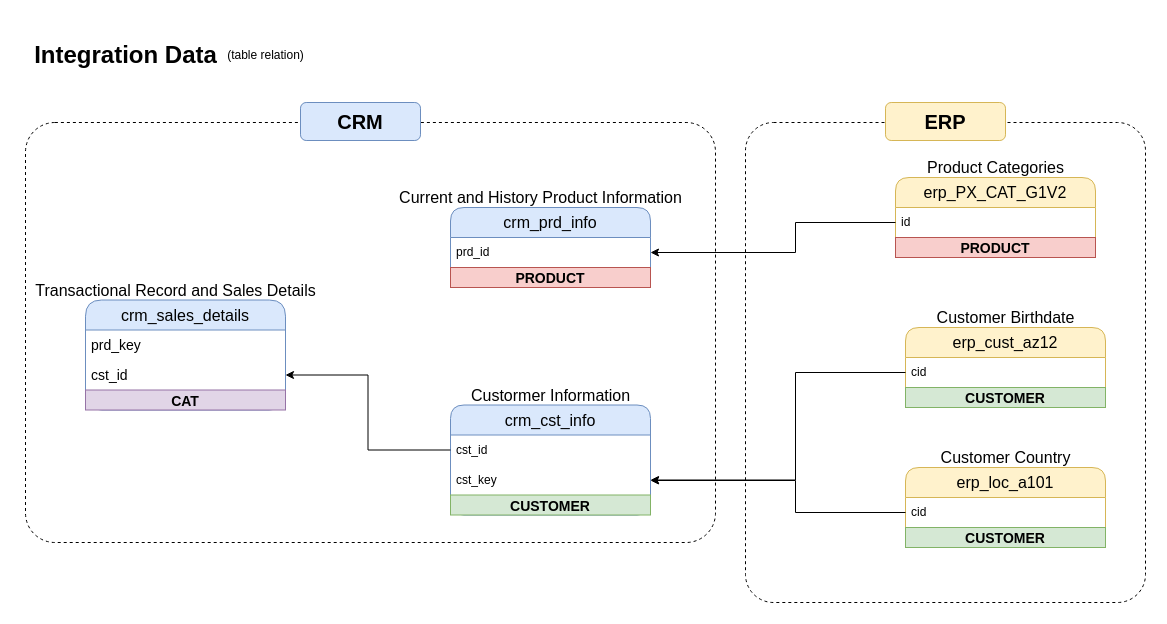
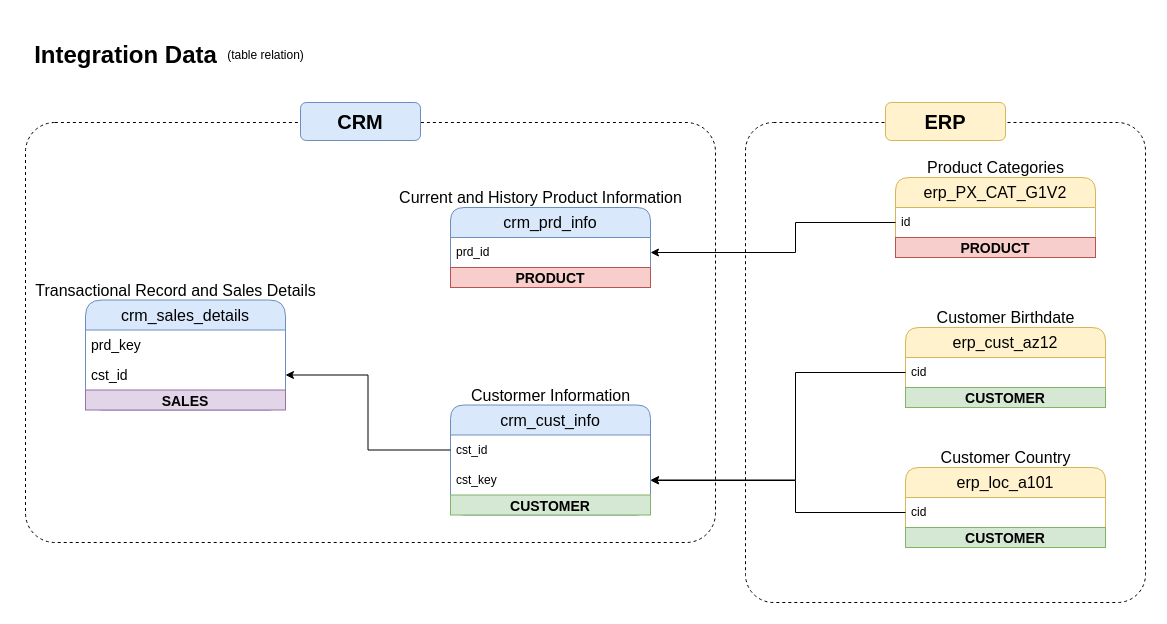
(186, 401) -> (186, 401)
(551, 421) -> (551, 421)
